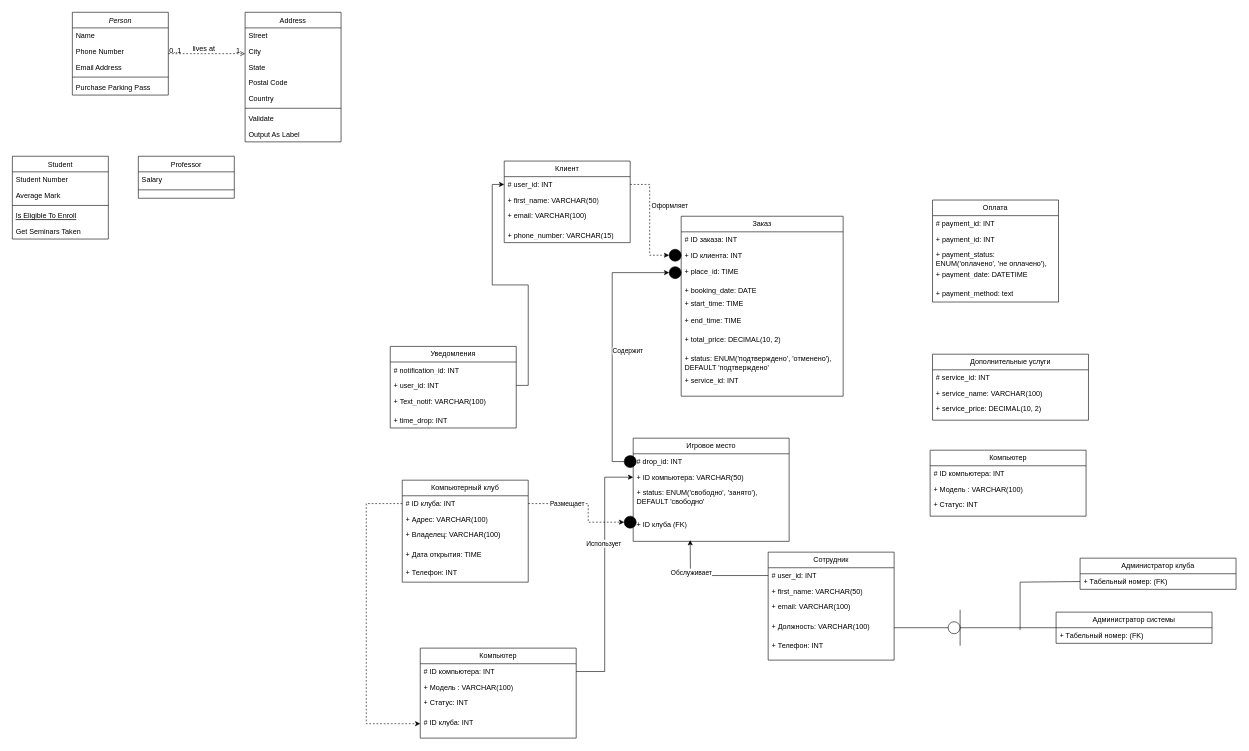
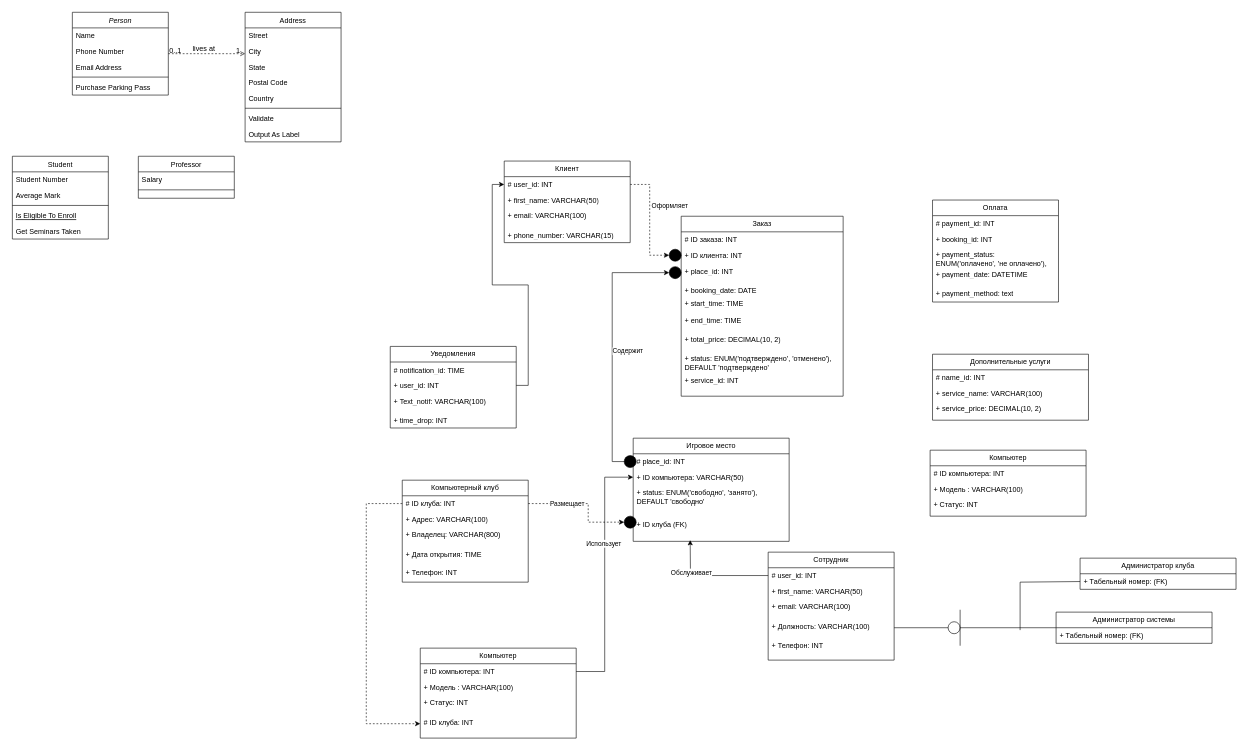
(967, 240) -> (966, 240)
(712, 272) -> (710, 272)
(433, 371) -> (435, 371)
(966, 378) -> (961, 378)
(661, 462) -> (662, 462)
(451, 536) -> (451, 536)
